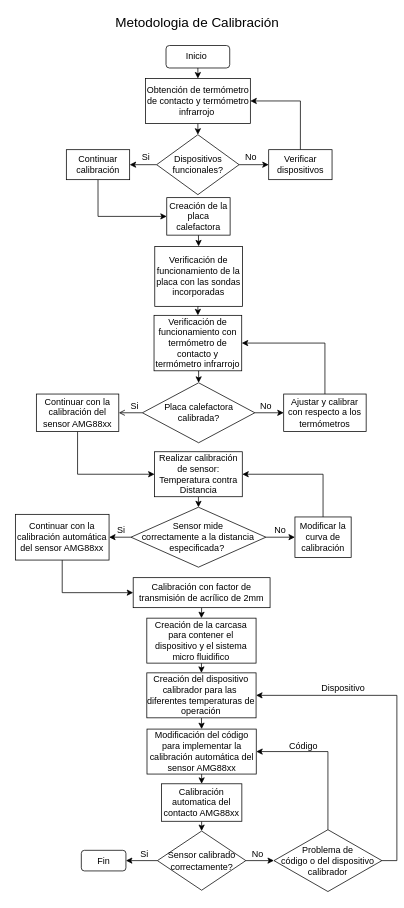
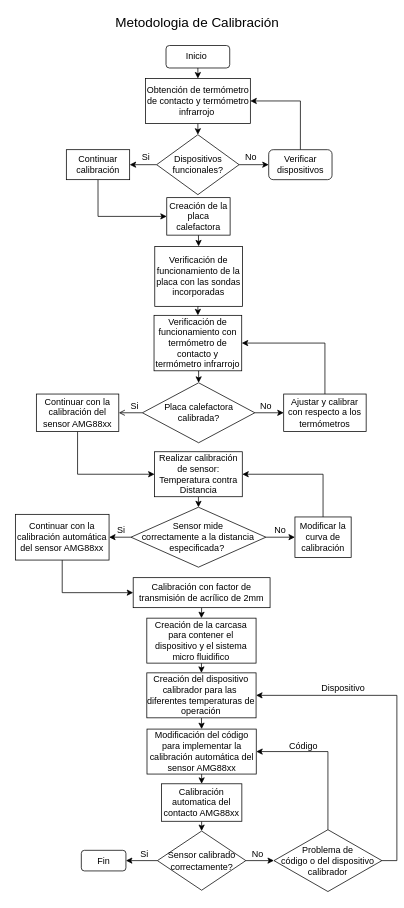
(301, 165) -> (301, 165)
